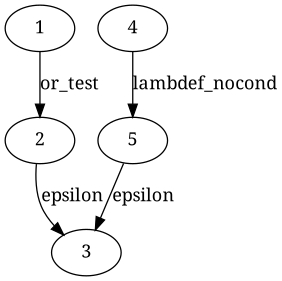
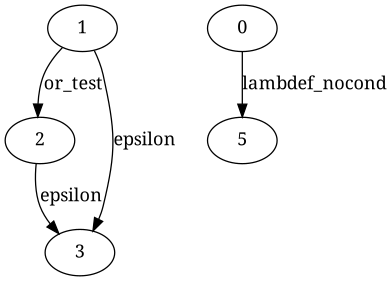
(133, 28) -> (242, 28)
(112, 191) -> (113, 135)
